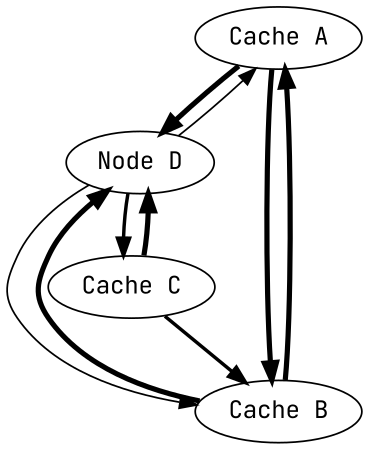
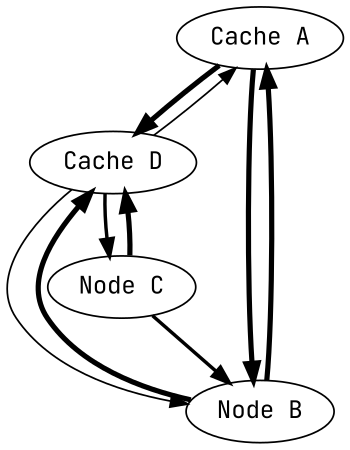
(140, 163) -> (113, 163)
(132, 287) -> (122, 287)
(279, 412) -> (260, 412)
